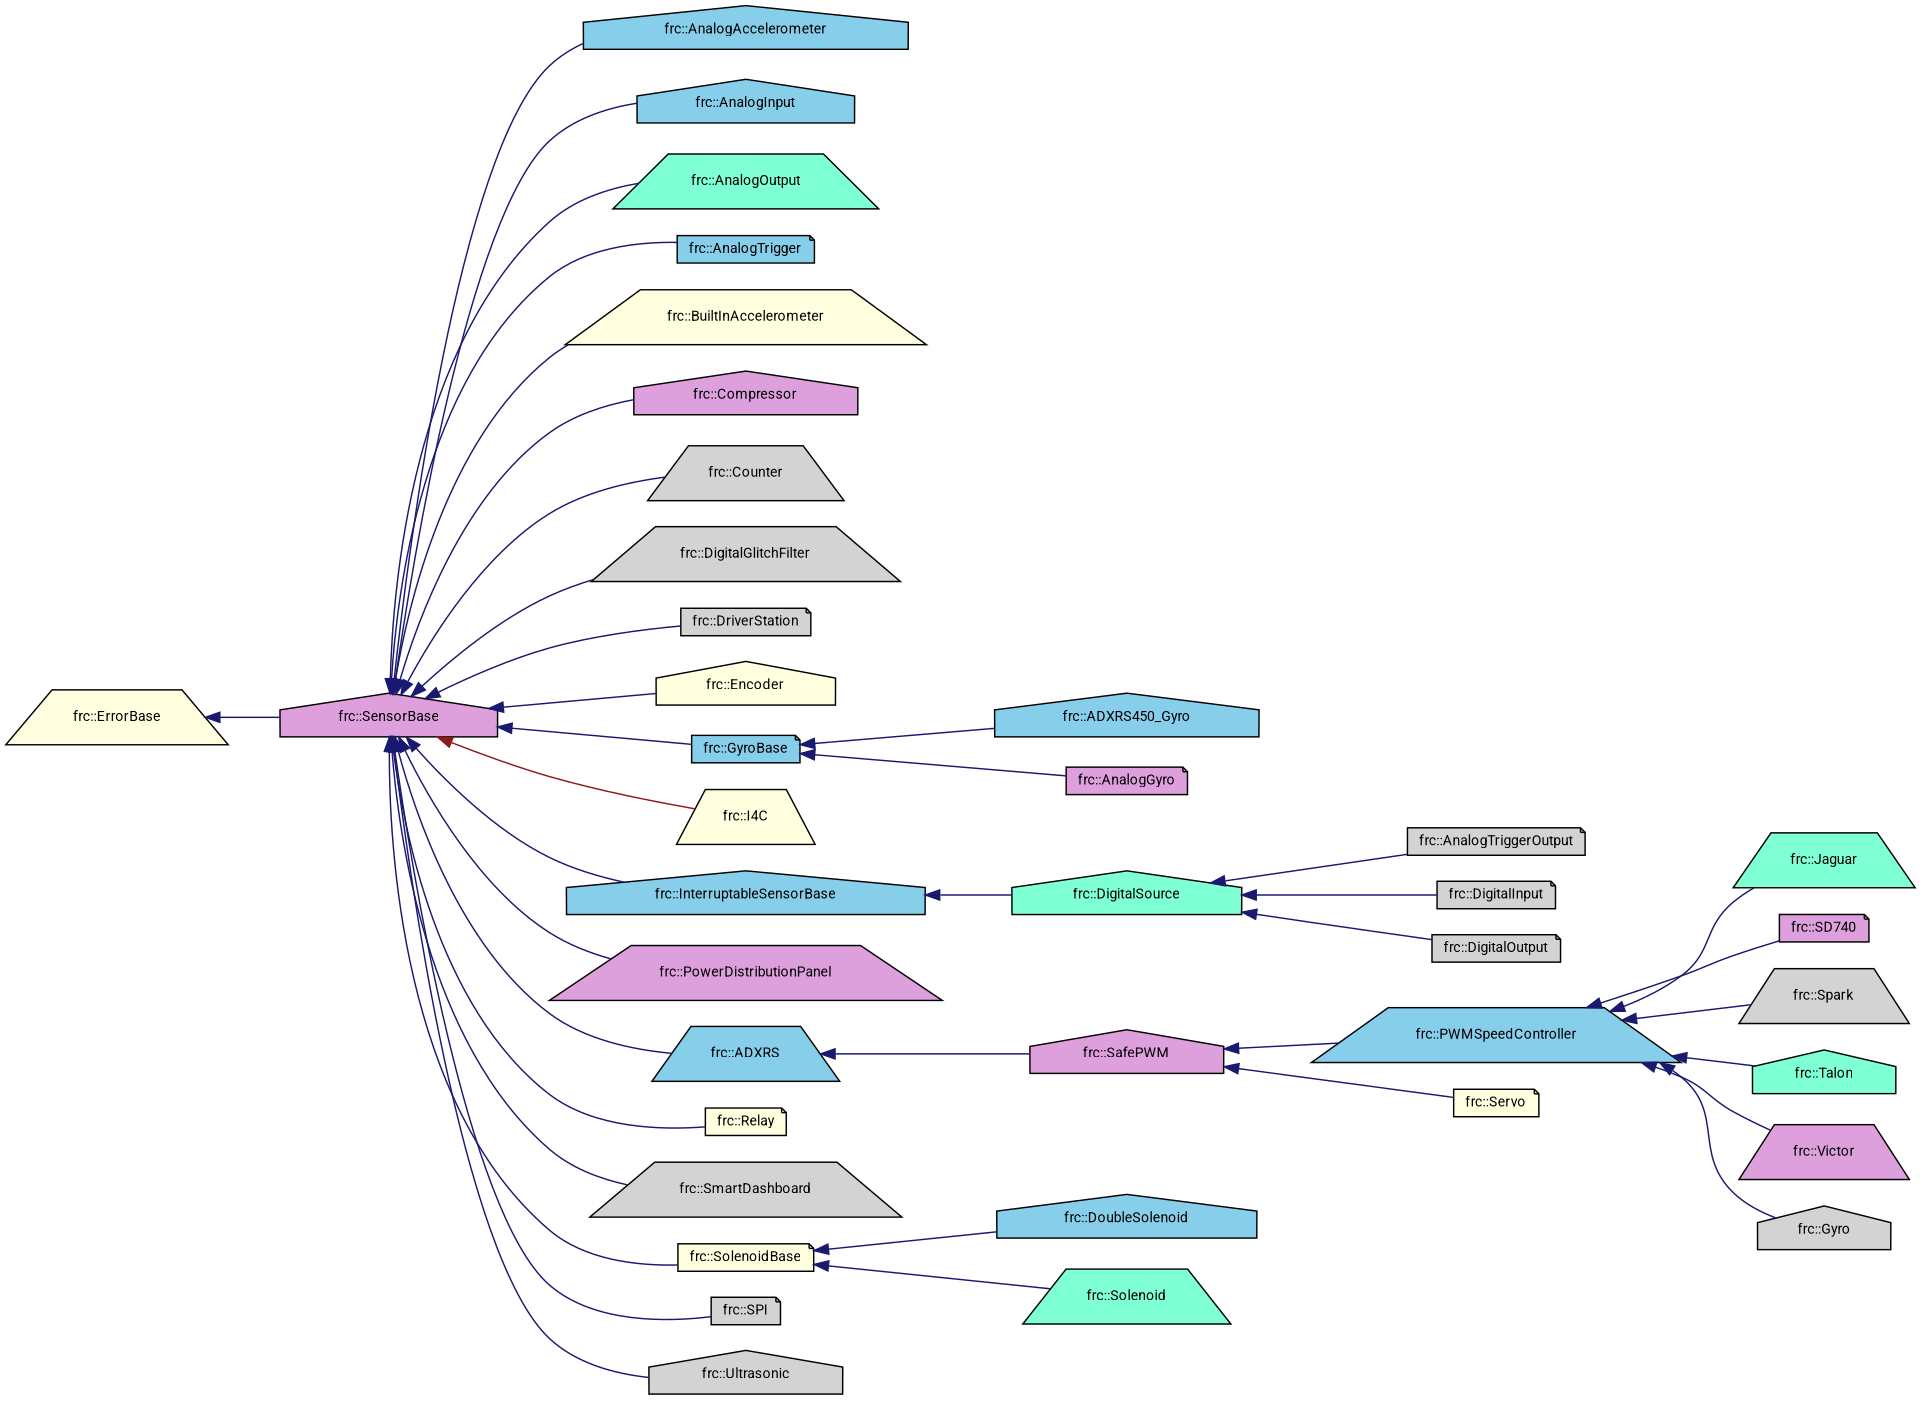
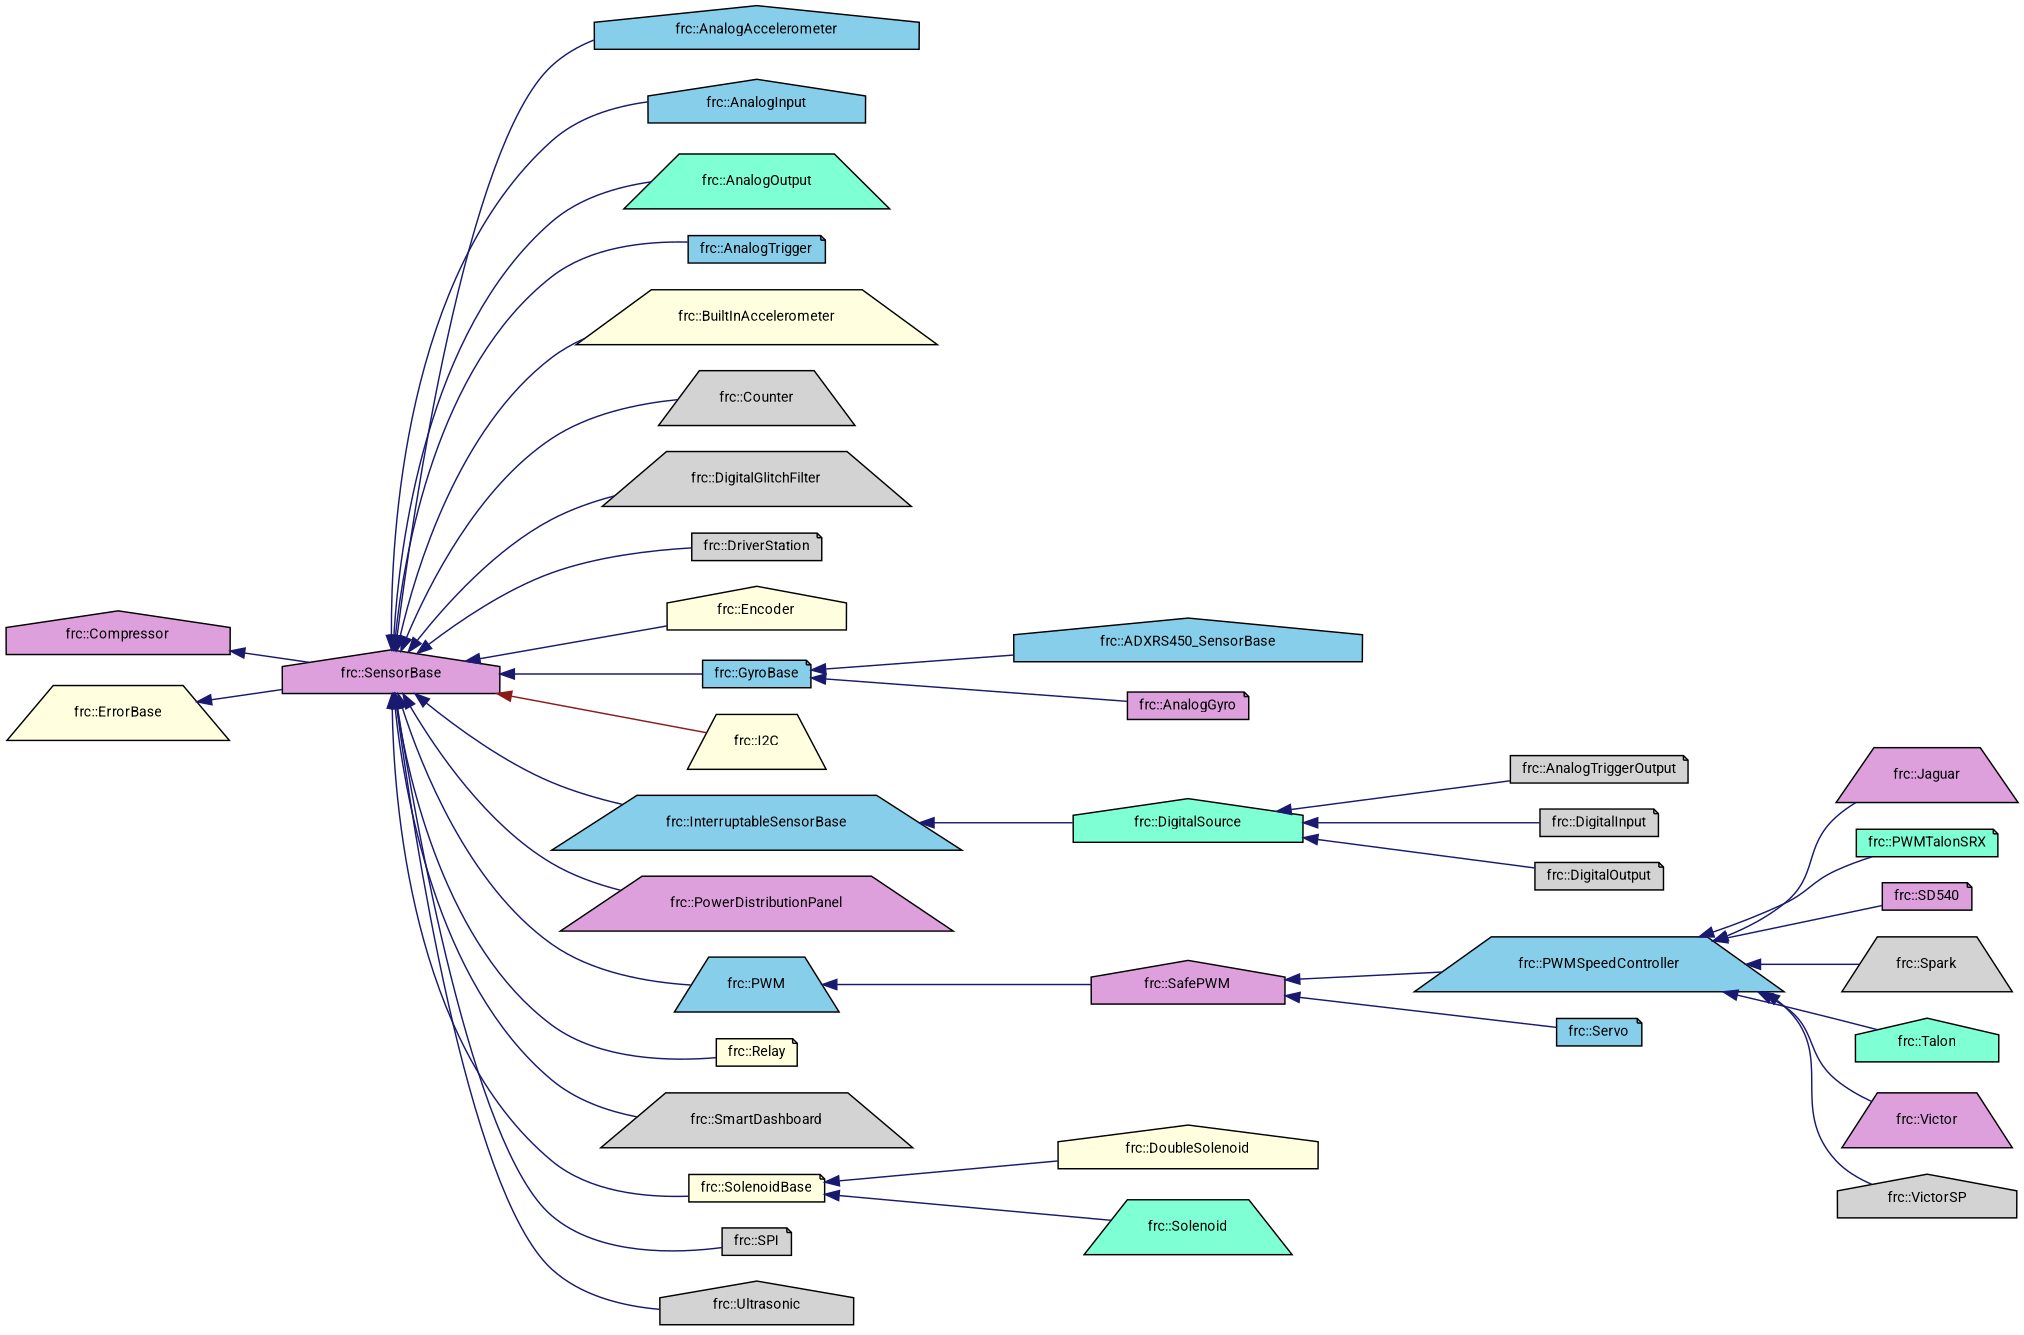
(480, 506) -> (277, 658)
(1127, 717) -> (1188, 642)
(746, 817) -> (757, 742)
none -> (1927, 843)
(1824, 860) -> (1927, 775)
(746, 895) -> (757, 823)
(1824, 928) -> (1927, 896)
(746, 1054) -> (757, 985)
(1496, 1103) -> (1599, 1032)
(1127, 1219) -> (1188, 1149)
(1824, 1230) -> (1927, 1198)
